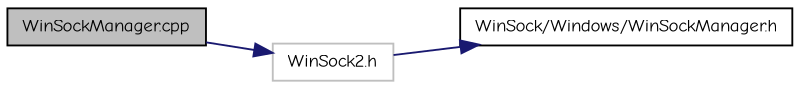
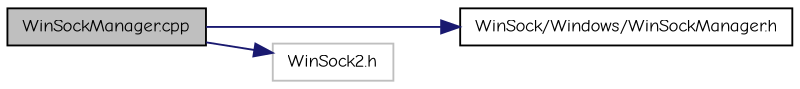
(427, 51) -> (324, 27)
